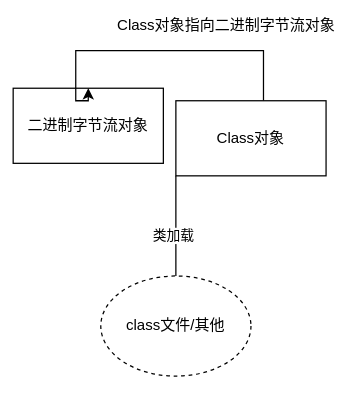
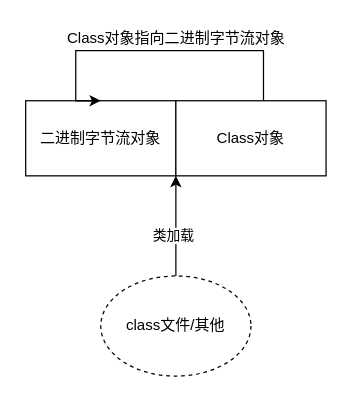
(226, 26) -> (176, 38)
(88, 126) -> (101, 138)
(176, 182) -> (176, 186)
